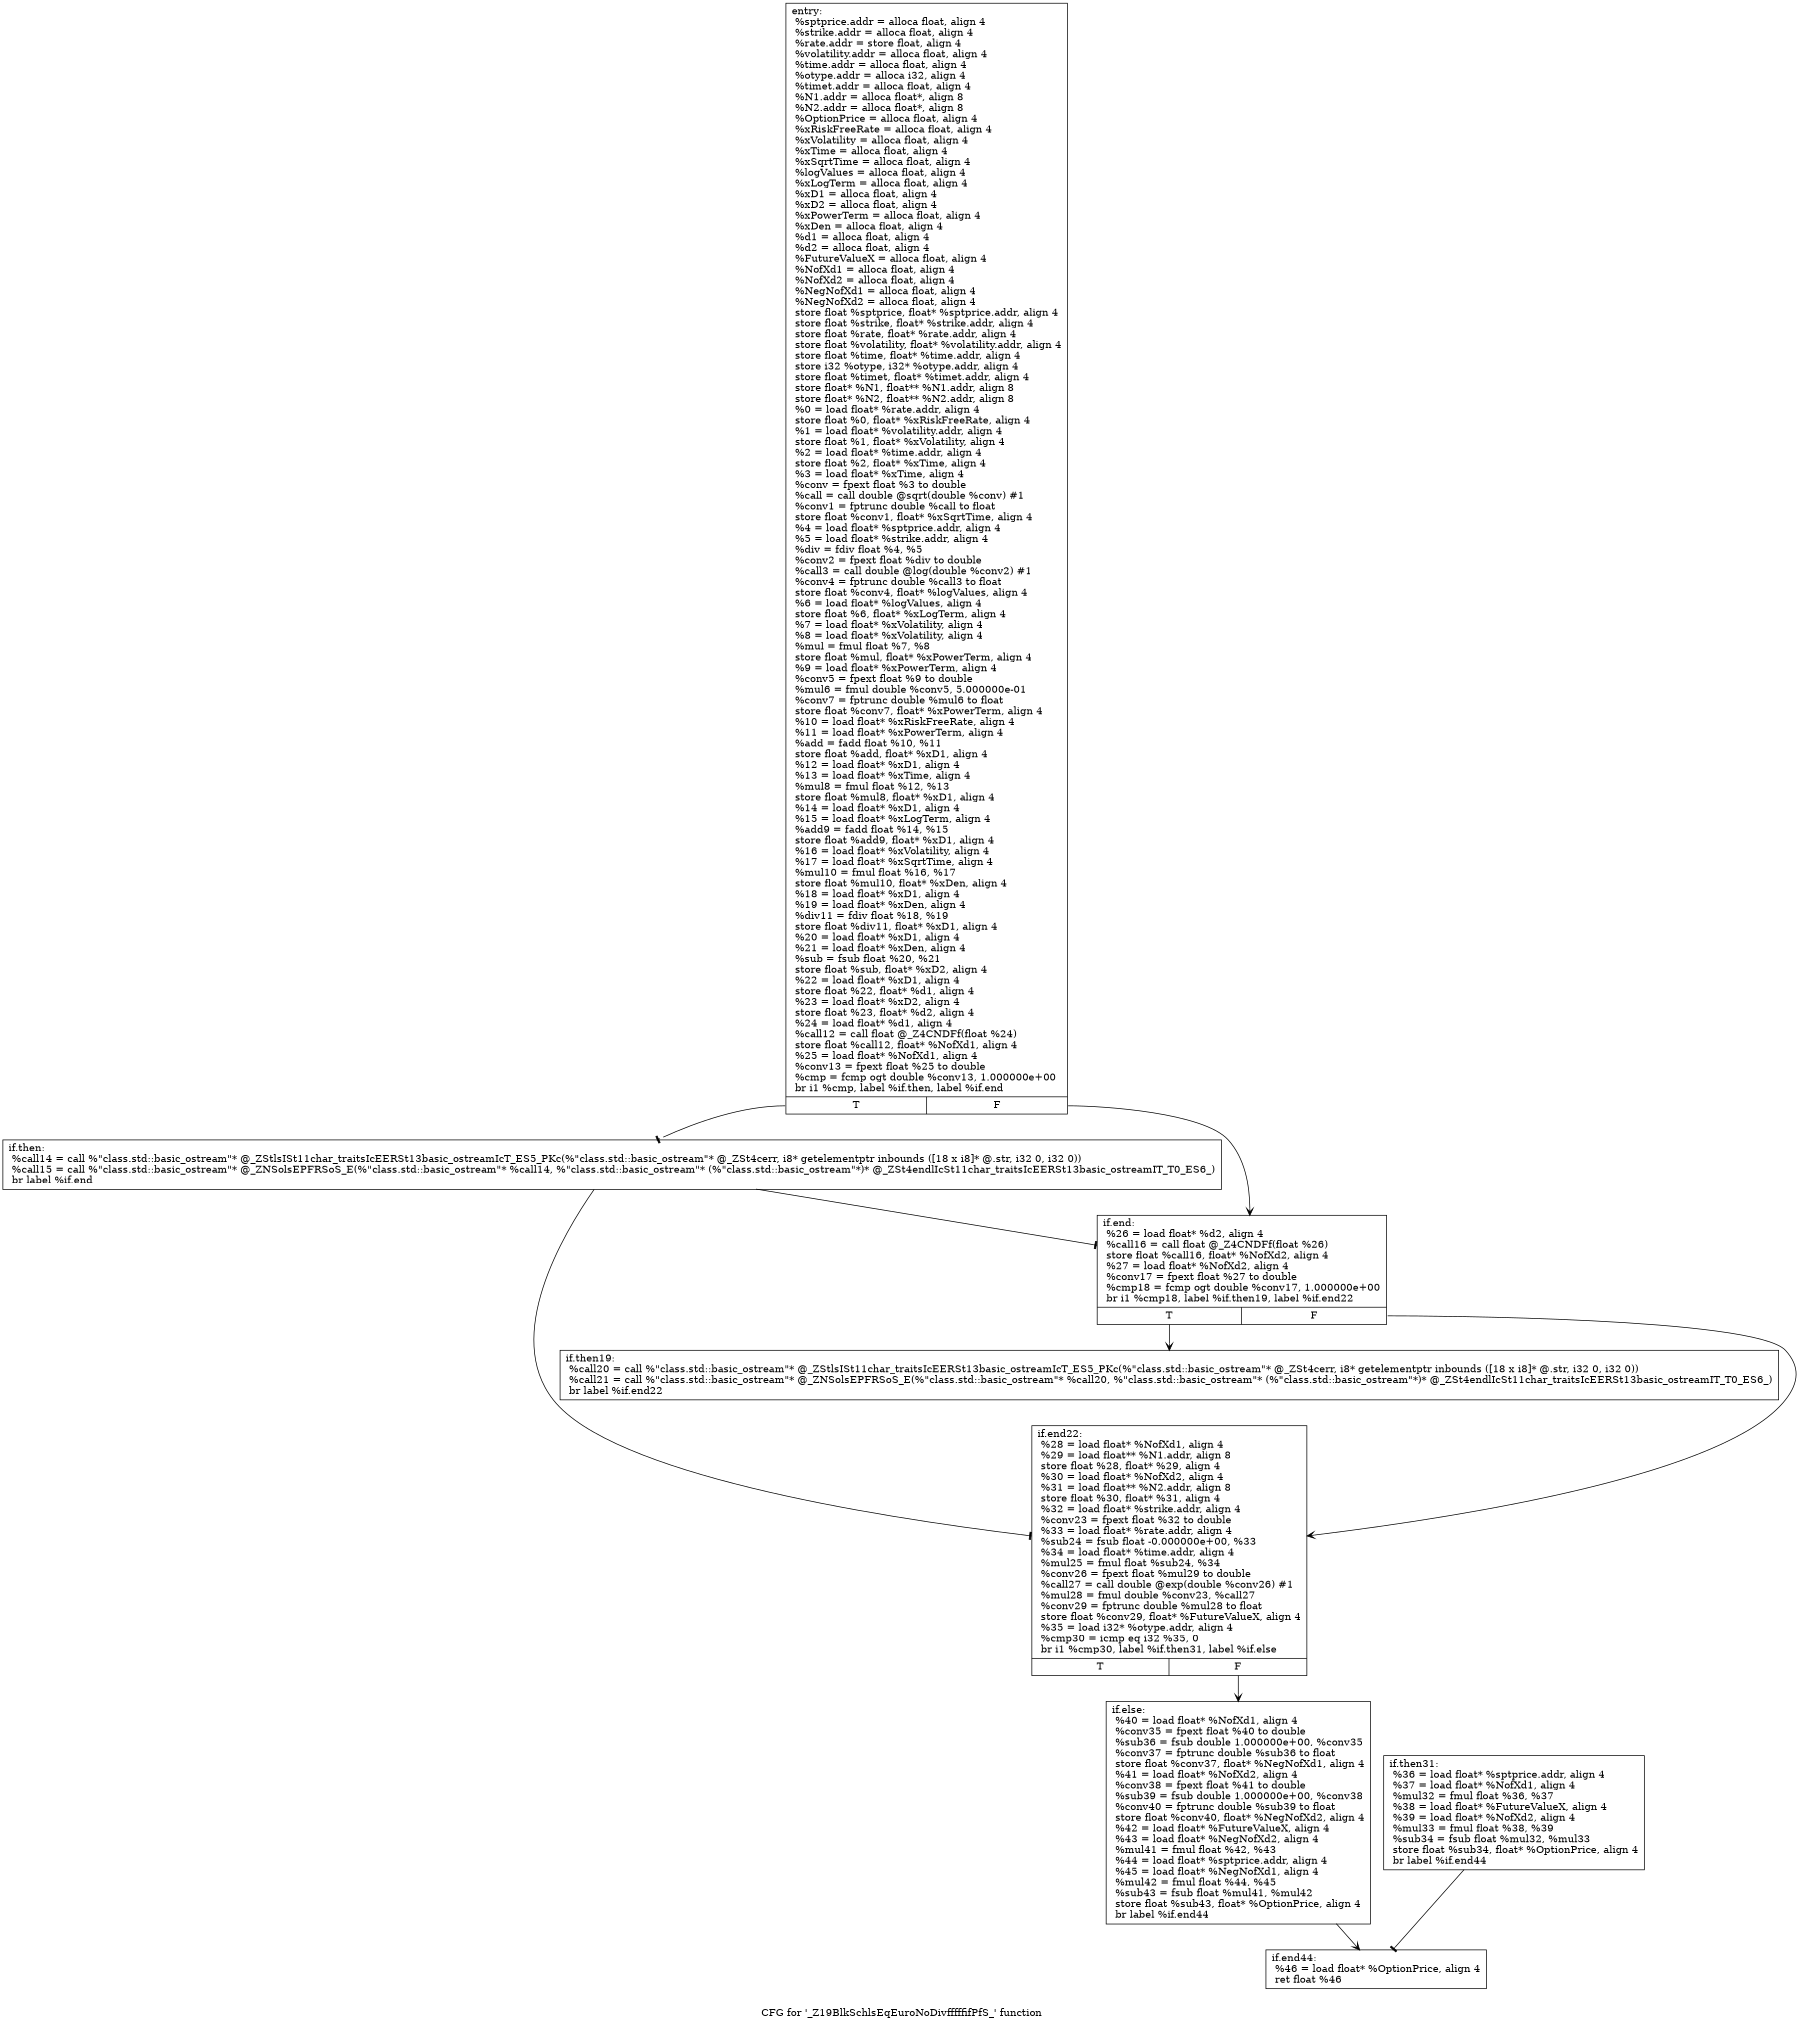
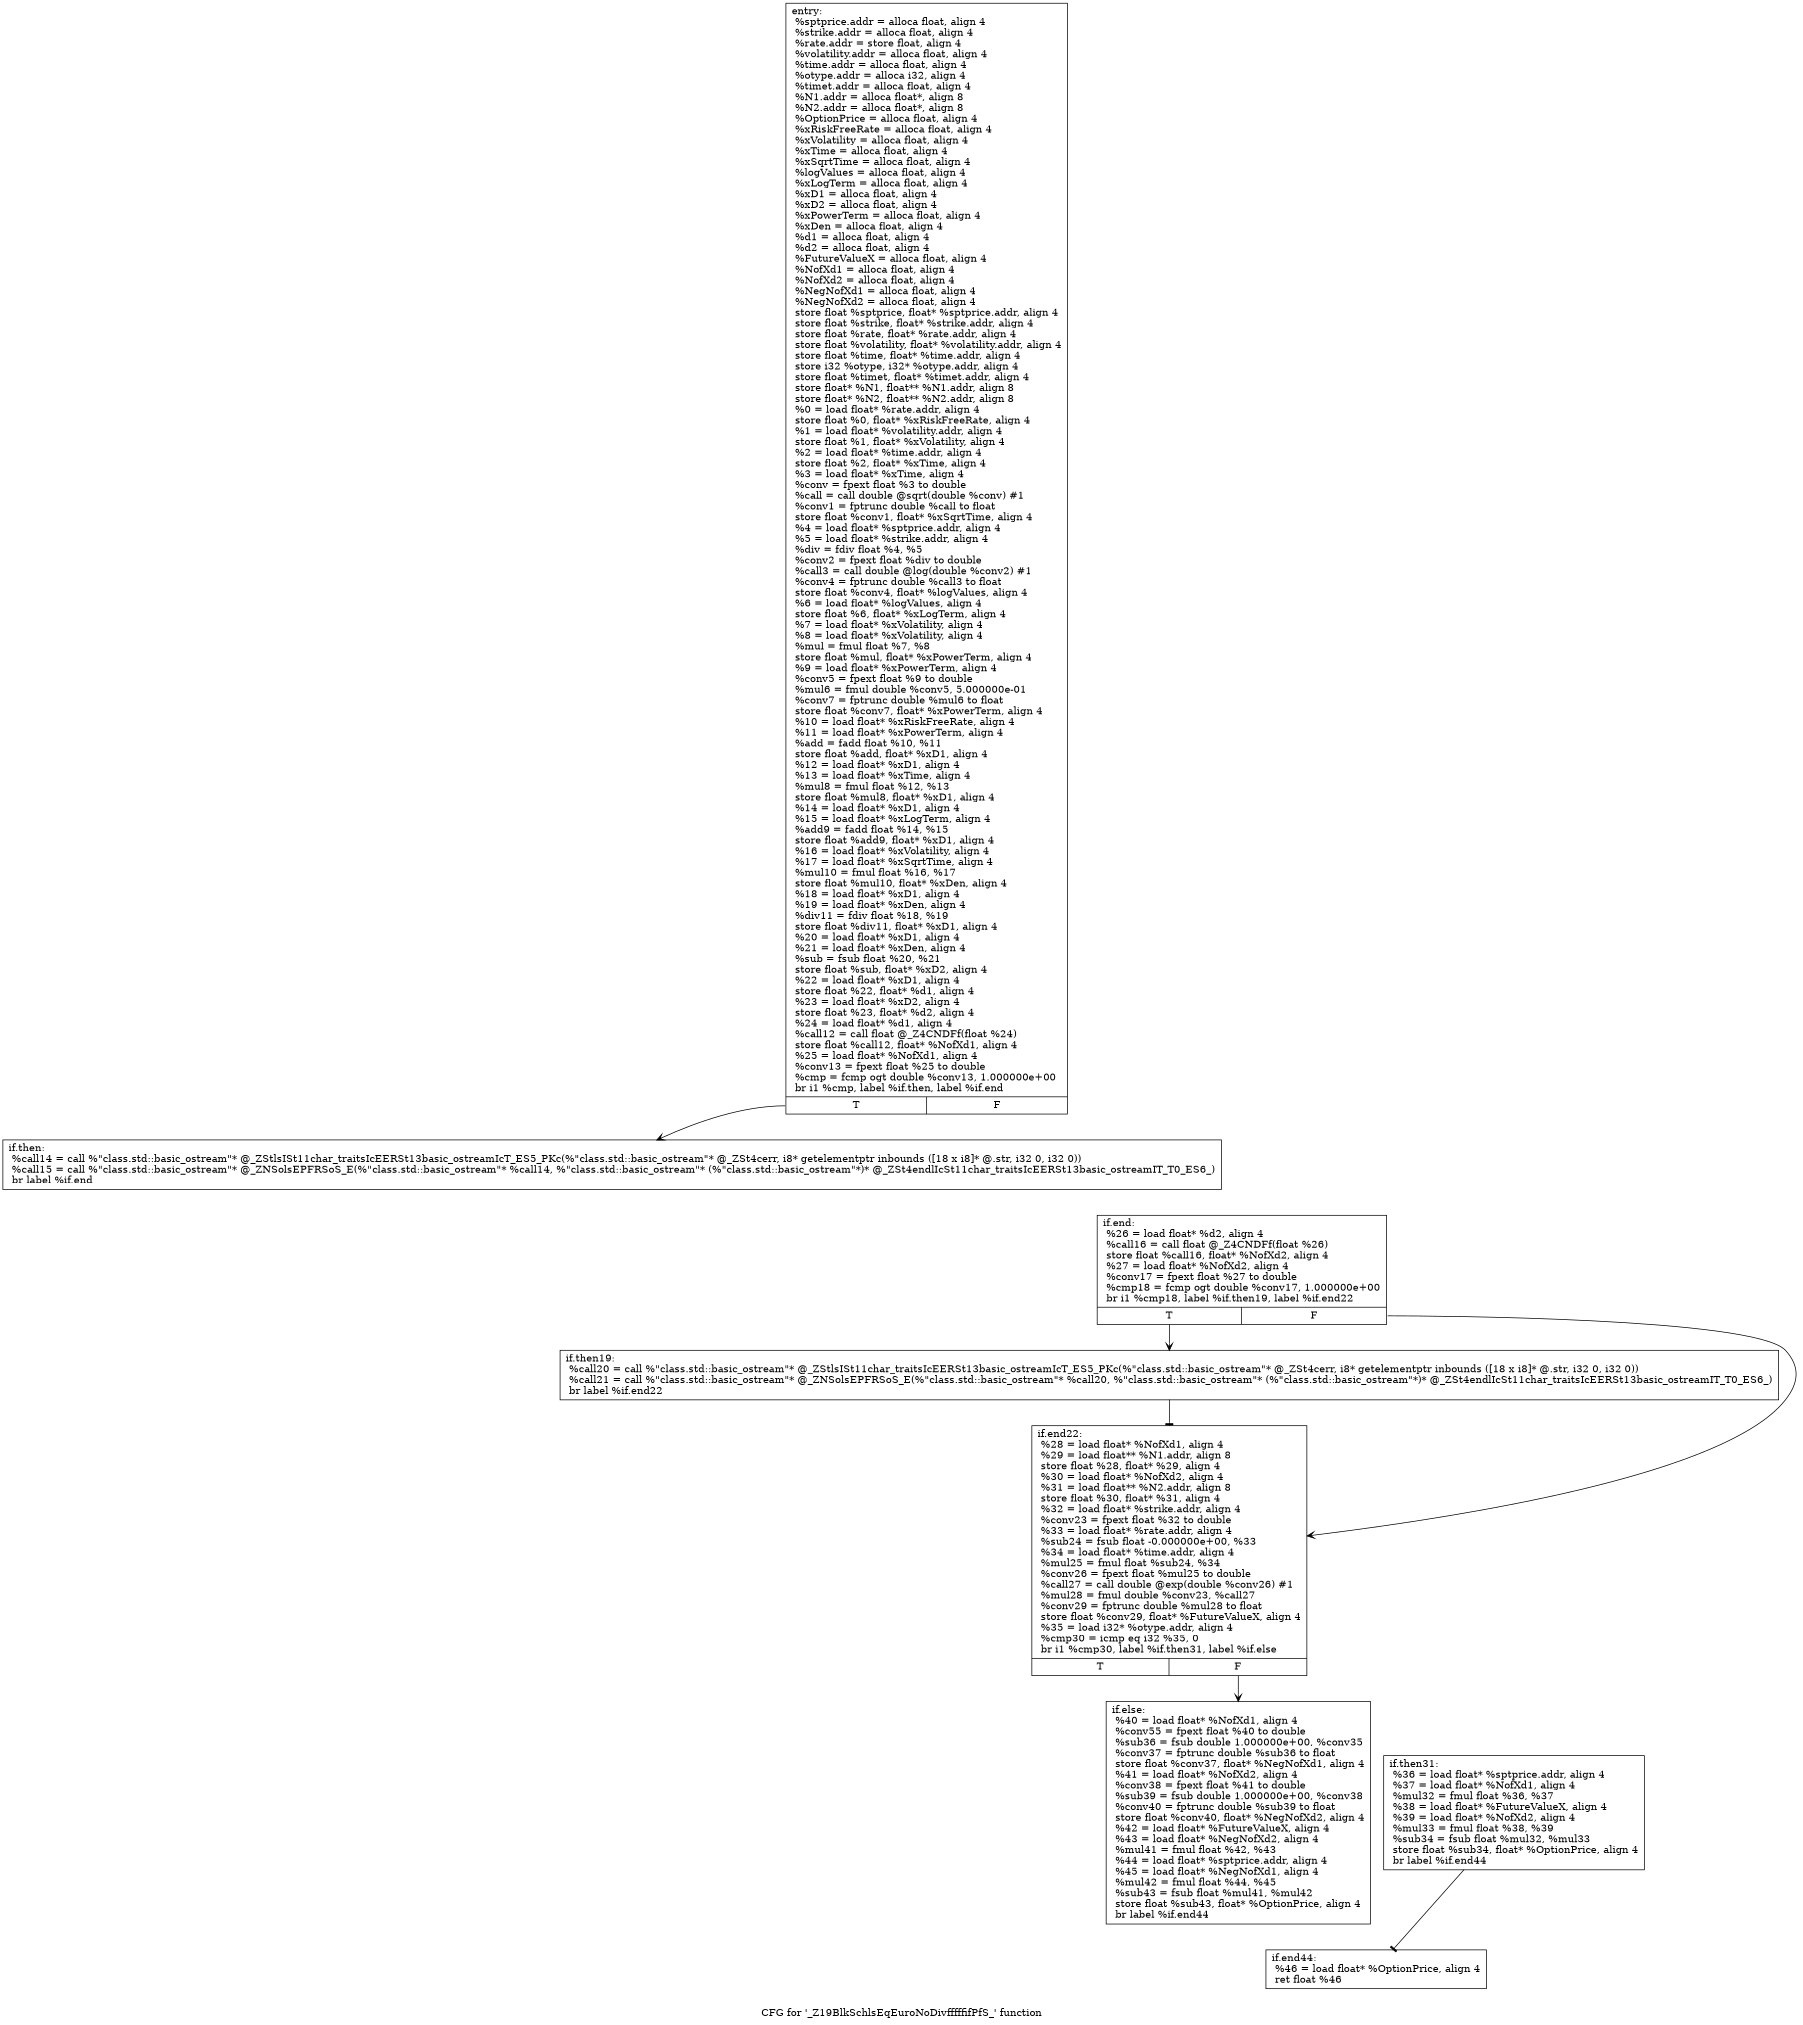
(723, 1115) -> (723, 1115)
(1187, 1120) -> none
(925, 1217) -> none
(671, 1465) -> (1169, 1411)
(1145, 1574) -> (1145, 1574)
(1209, 1732) -> (1209, 1732)
(1346, 1934) -> none
